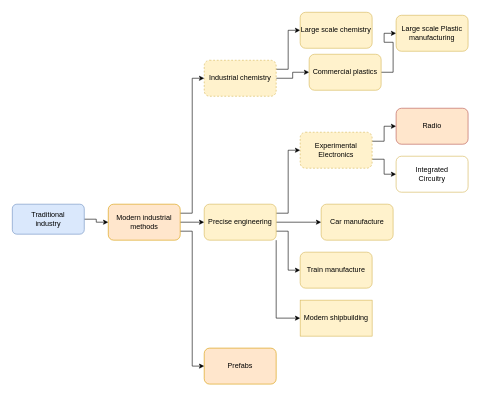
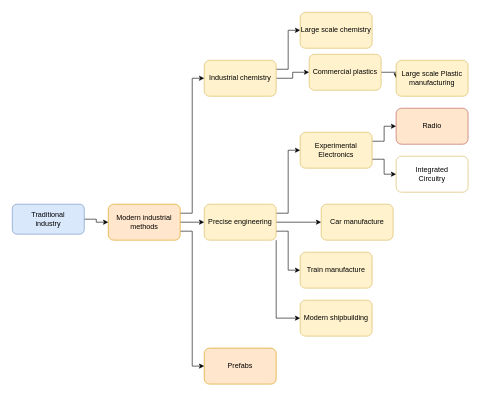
(432, 33) -> (432, 78)
(240, 78) -> (240, 78)
(336, 150) -> (336, 150)
(336, 318) -> (336, 318)
